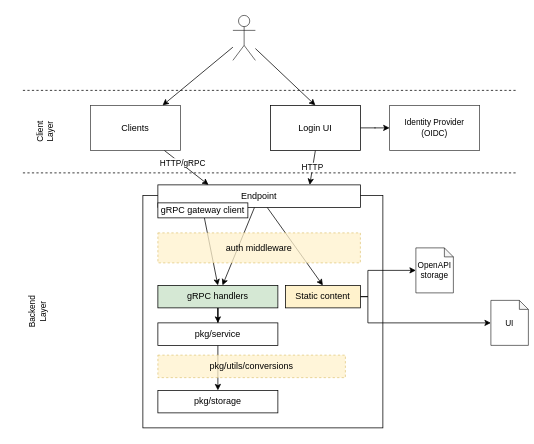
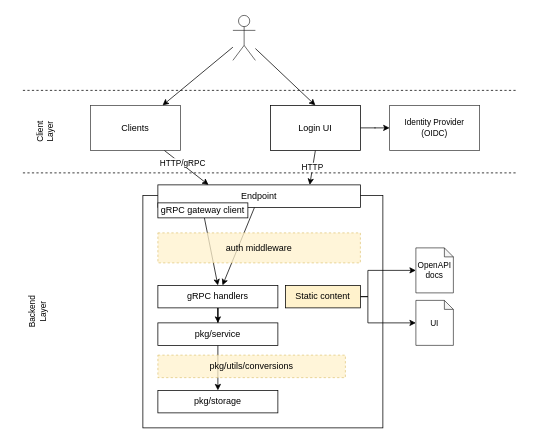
(276, 220) -> none
(435, 270) -> (435, 270)
(218, 297) -> (218, 297)
(510, 323) -> (435, 323)
